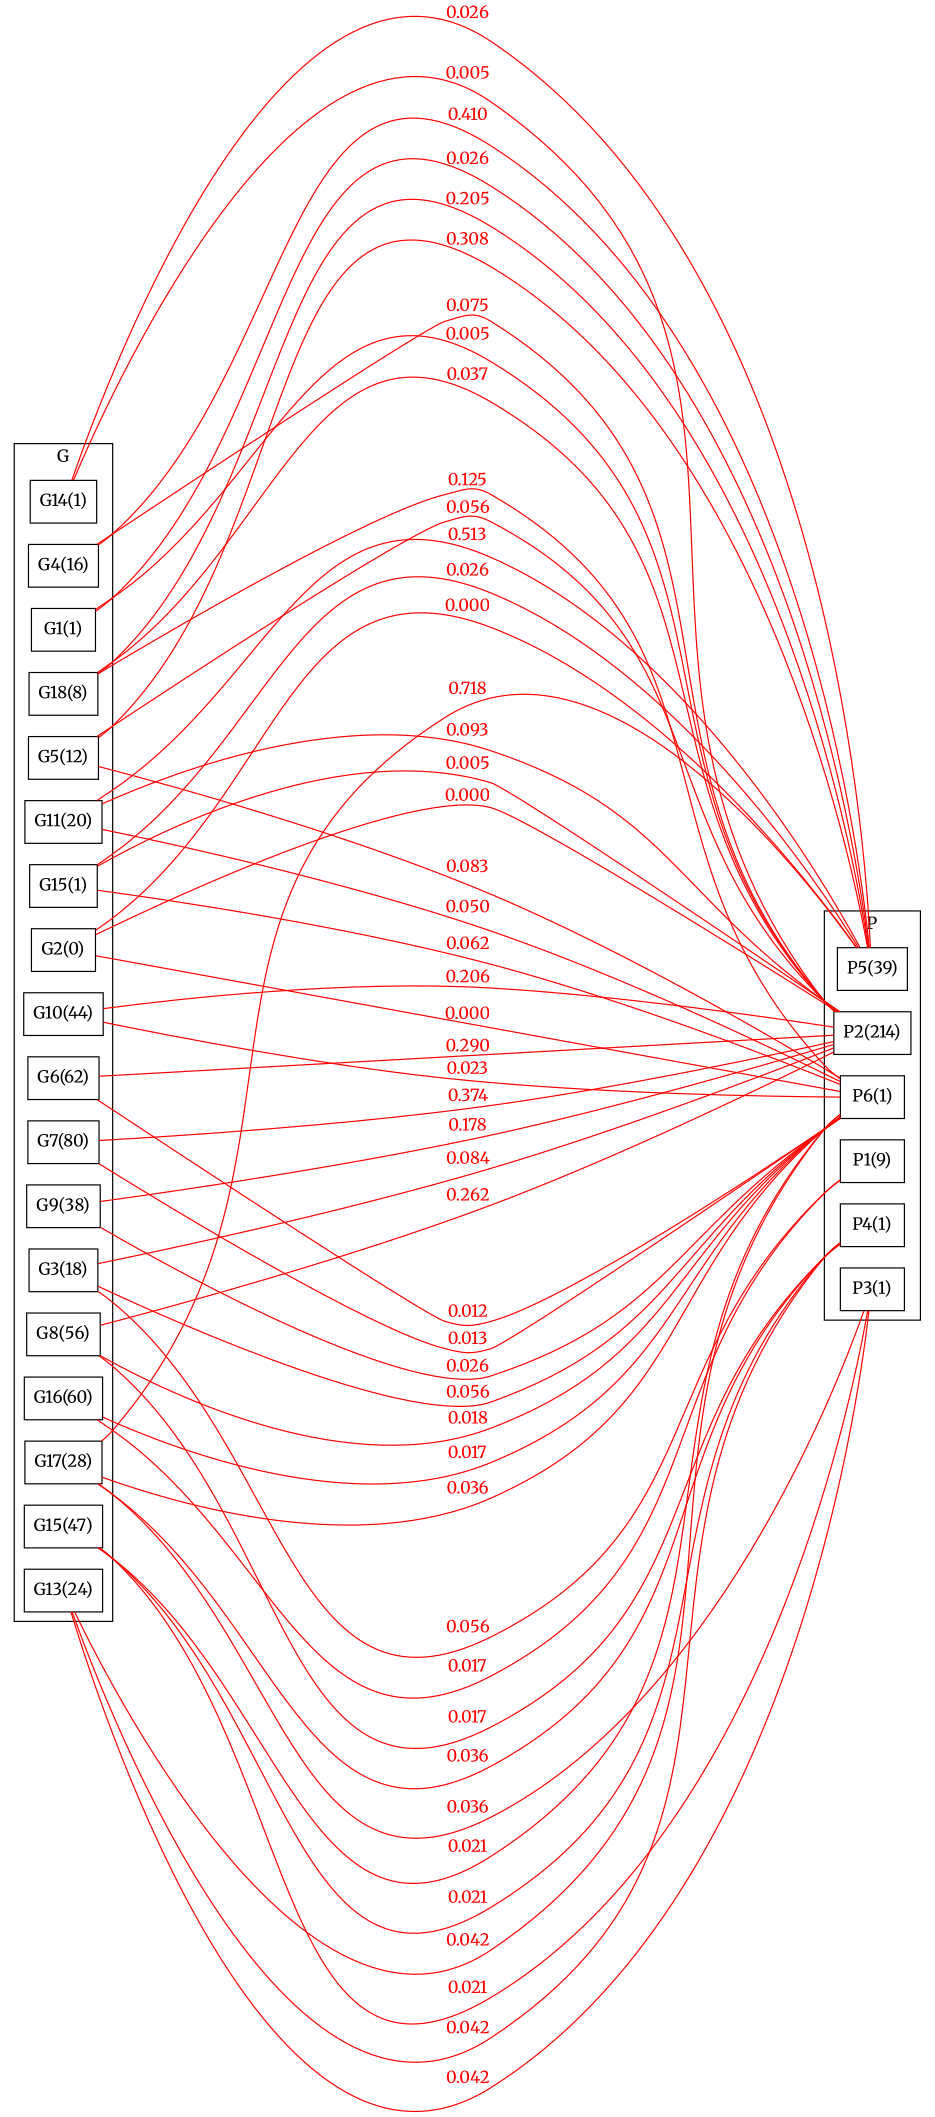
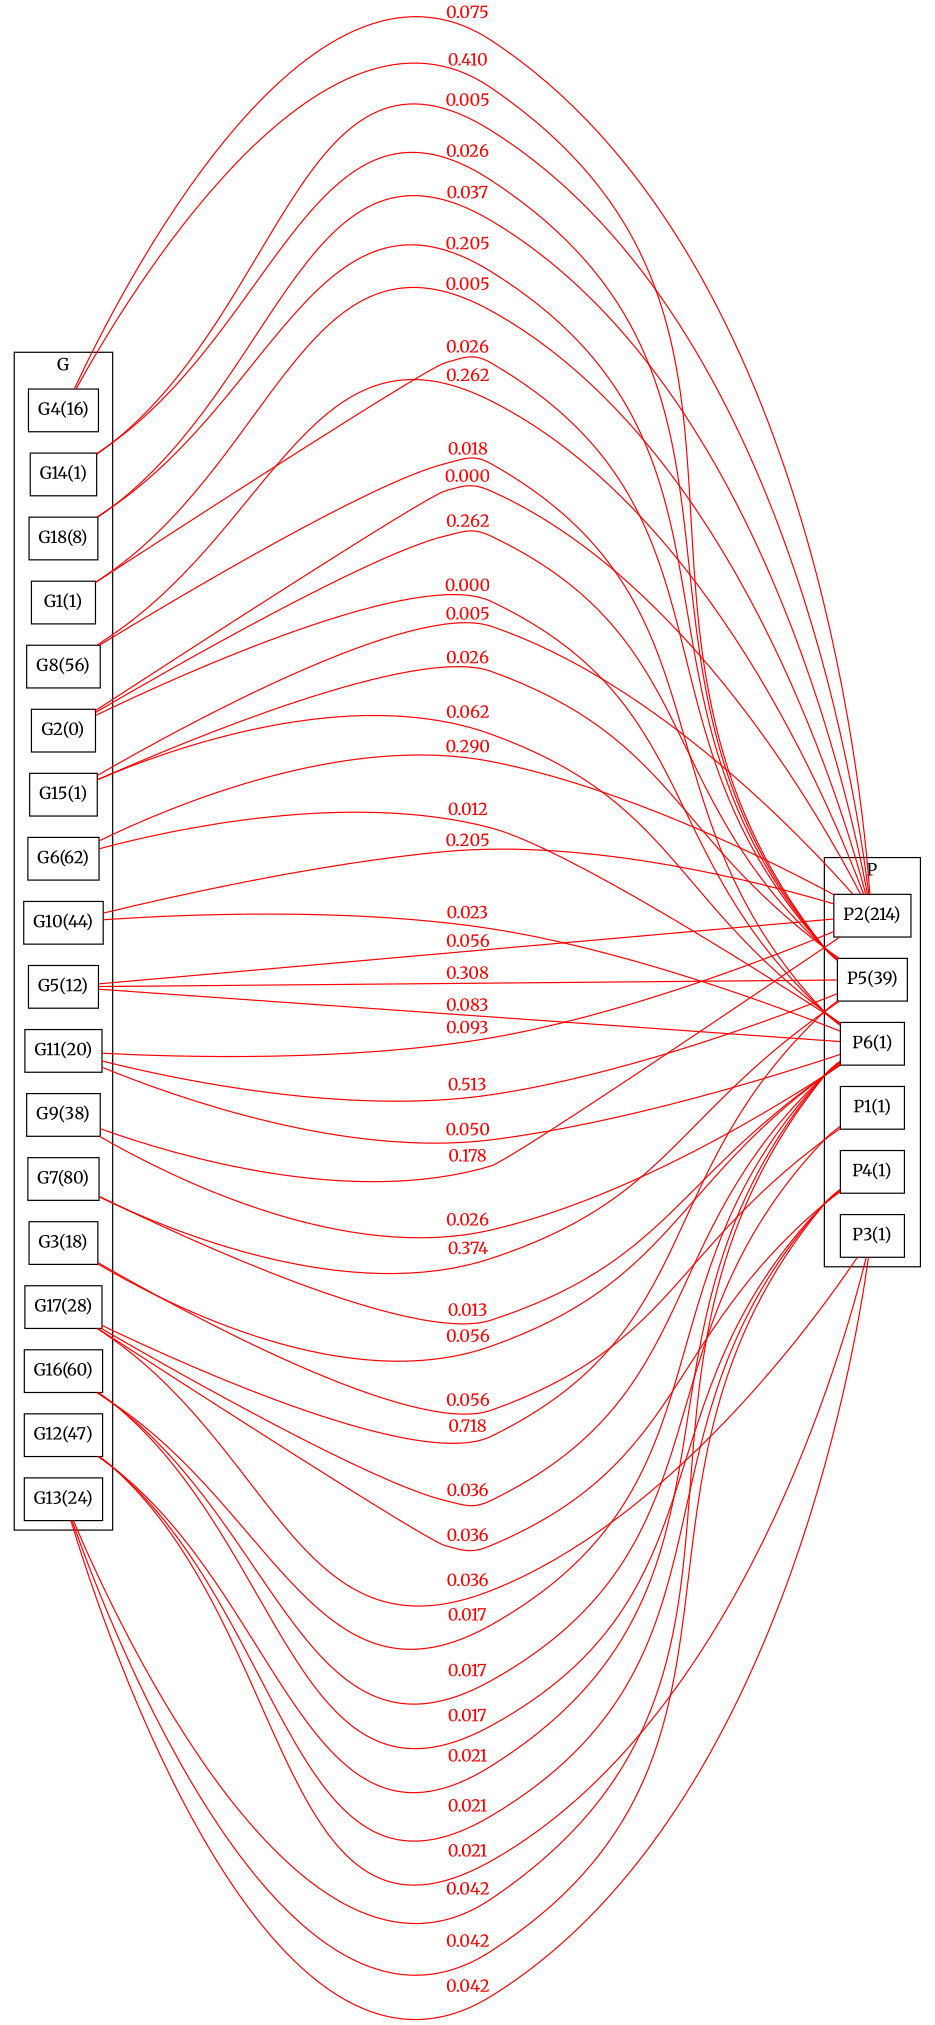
(590, 577) -> none
(468, 607) -> (468, 522)
(468, 978) -> (468, 842)
(469, 1108) -> (506, 1253)
(872, 1161) -> (872, 1108)
(471, 1174) -> none
(63, 1526) -> (63, 1435)
(496, 1724) -> (526, 1701)
